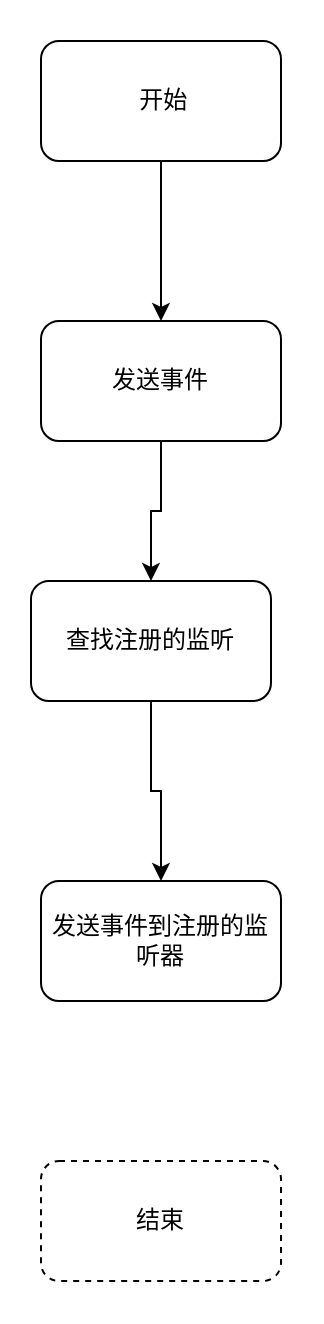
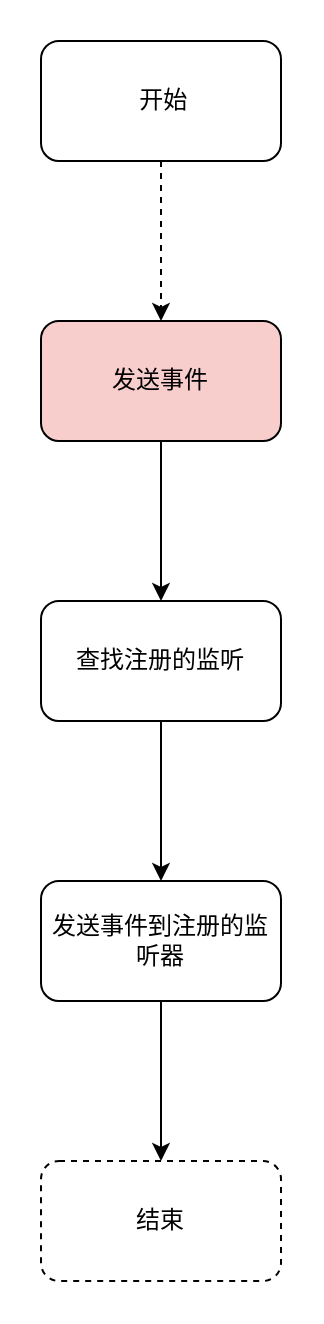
(161, 234) -> (161, 234)
(161, 381) -> (161, 381)
(151, 641) -> (161, 661)
none -> (161, 1074)
